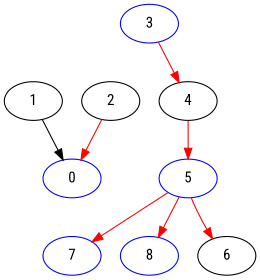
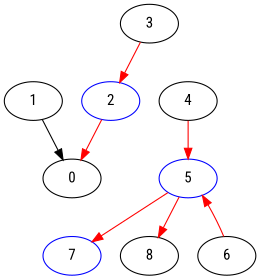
(149, 24) -> (149, 24)
(166, 58) -> (133, 58)
(111, 101) -> (111, 101)
(72, 178) -> (72, 178)
(199, 214) -> (216, 220)
(149, 256) -> (149, 256)
